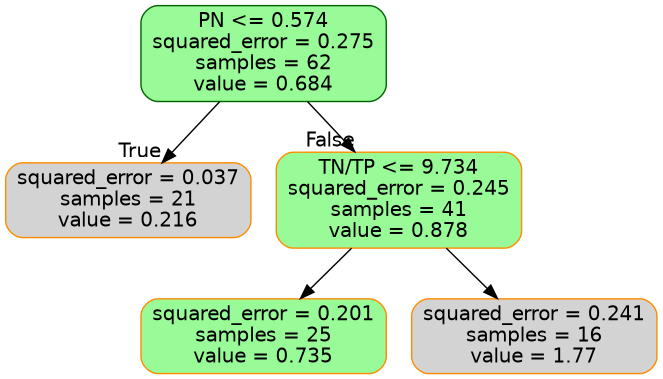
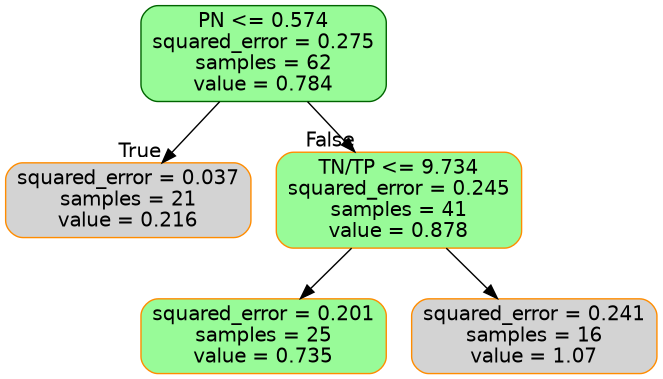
(264, 54) -> (264, 54)
(534, 336) -> (534, 336)
